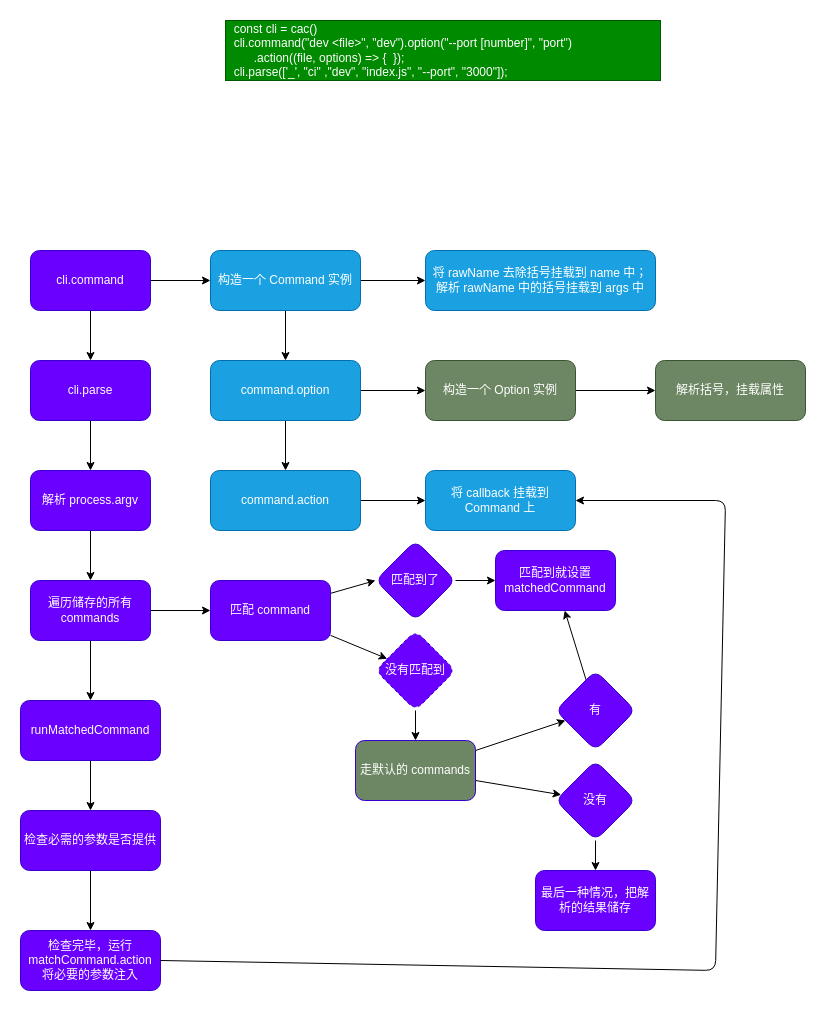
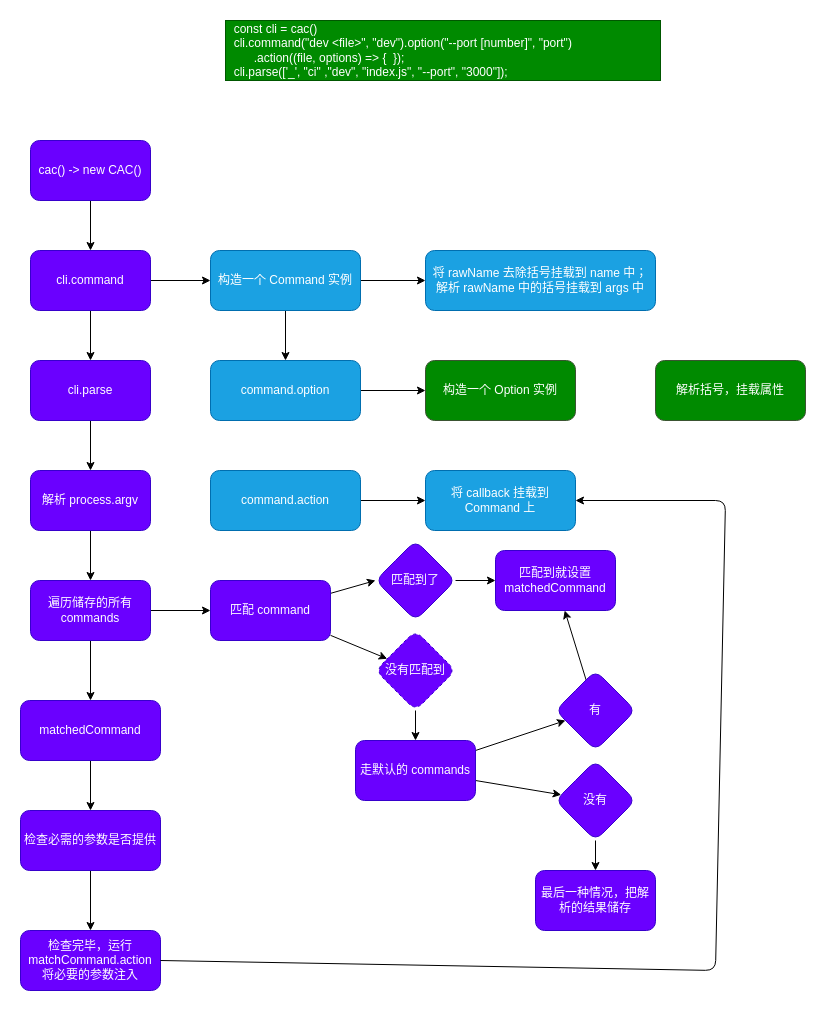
none -> (91, 171)
none -> (91, 222)
(501, 391) -> (501, 391)
(612, 391) -> none
(731, 391) -> (731, 391)
(286, 442) -> none
(91, 731) -> (91, 731)
(416, 771) -> (416, 771)
